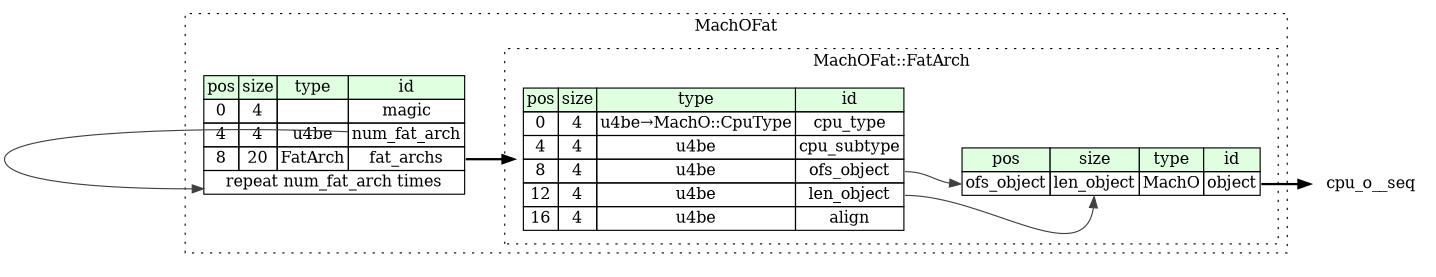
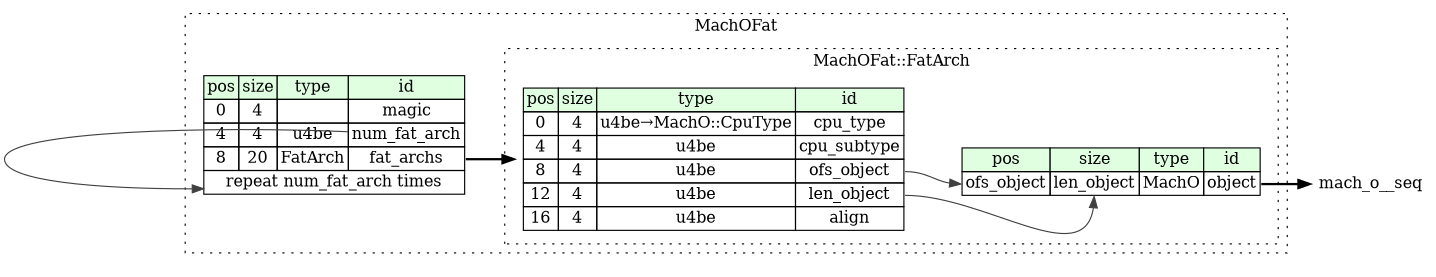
(1371, 184) -> (1371, 184)
